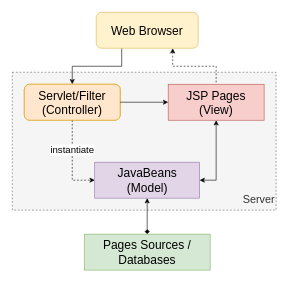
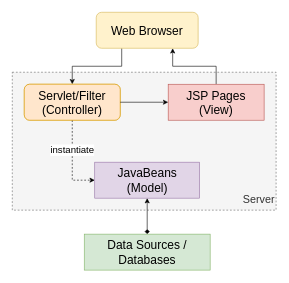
(196, 66) -> (196, 66)
(216, 125) -> none
(147, 252) -> (147, 252)
